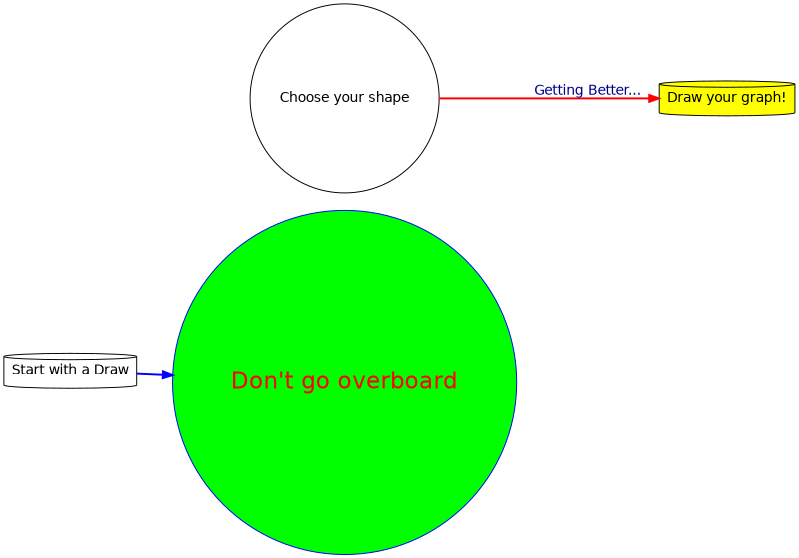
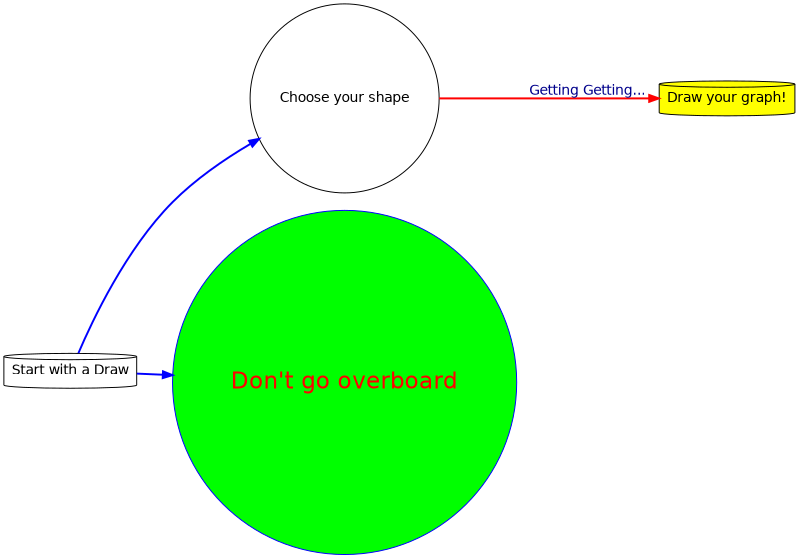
(588, 91) -> (588, 91)
none -> (146, 233)
